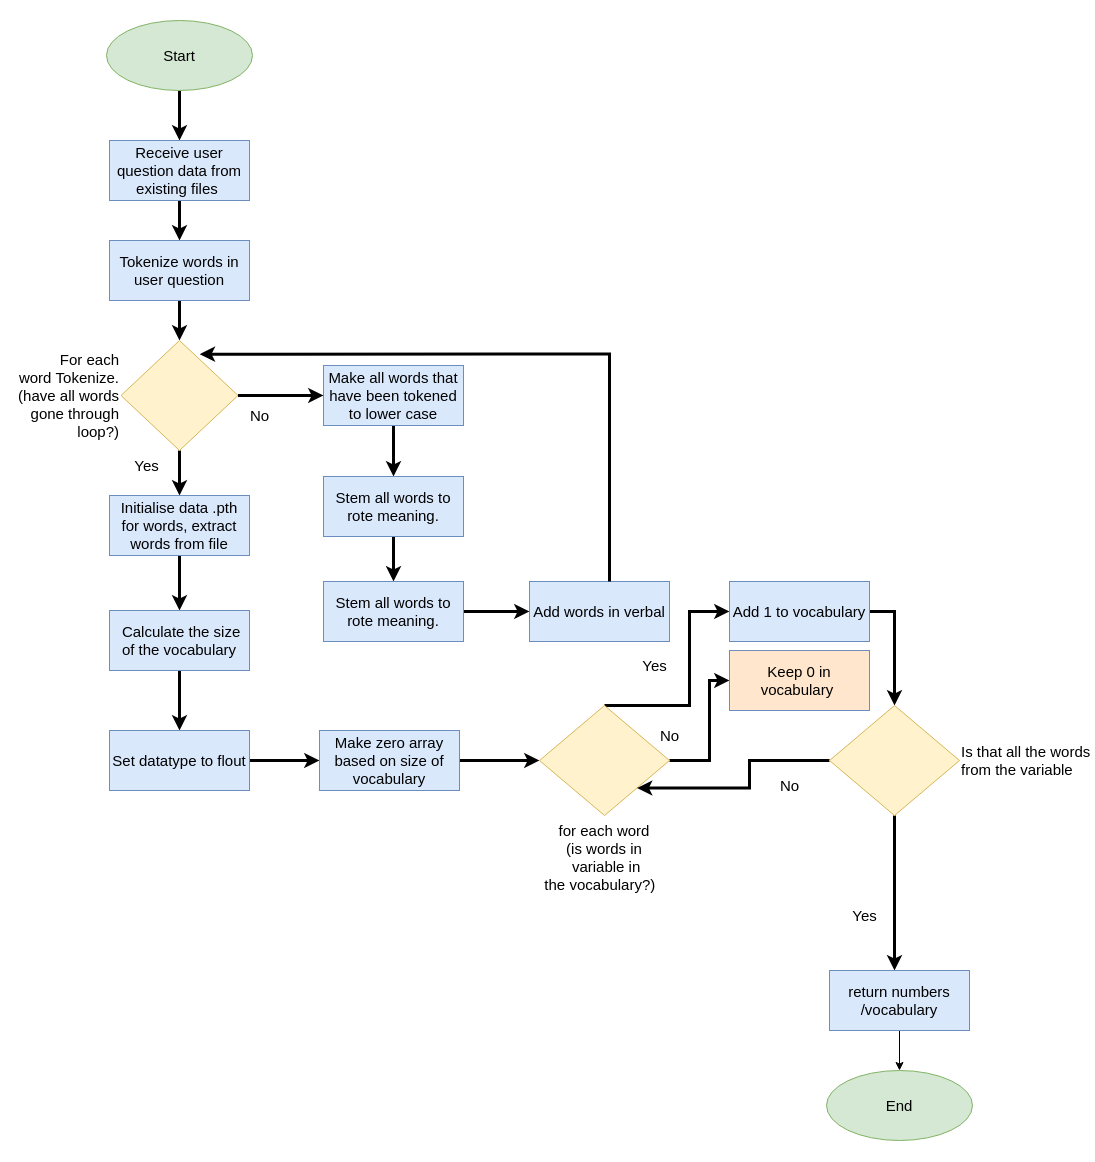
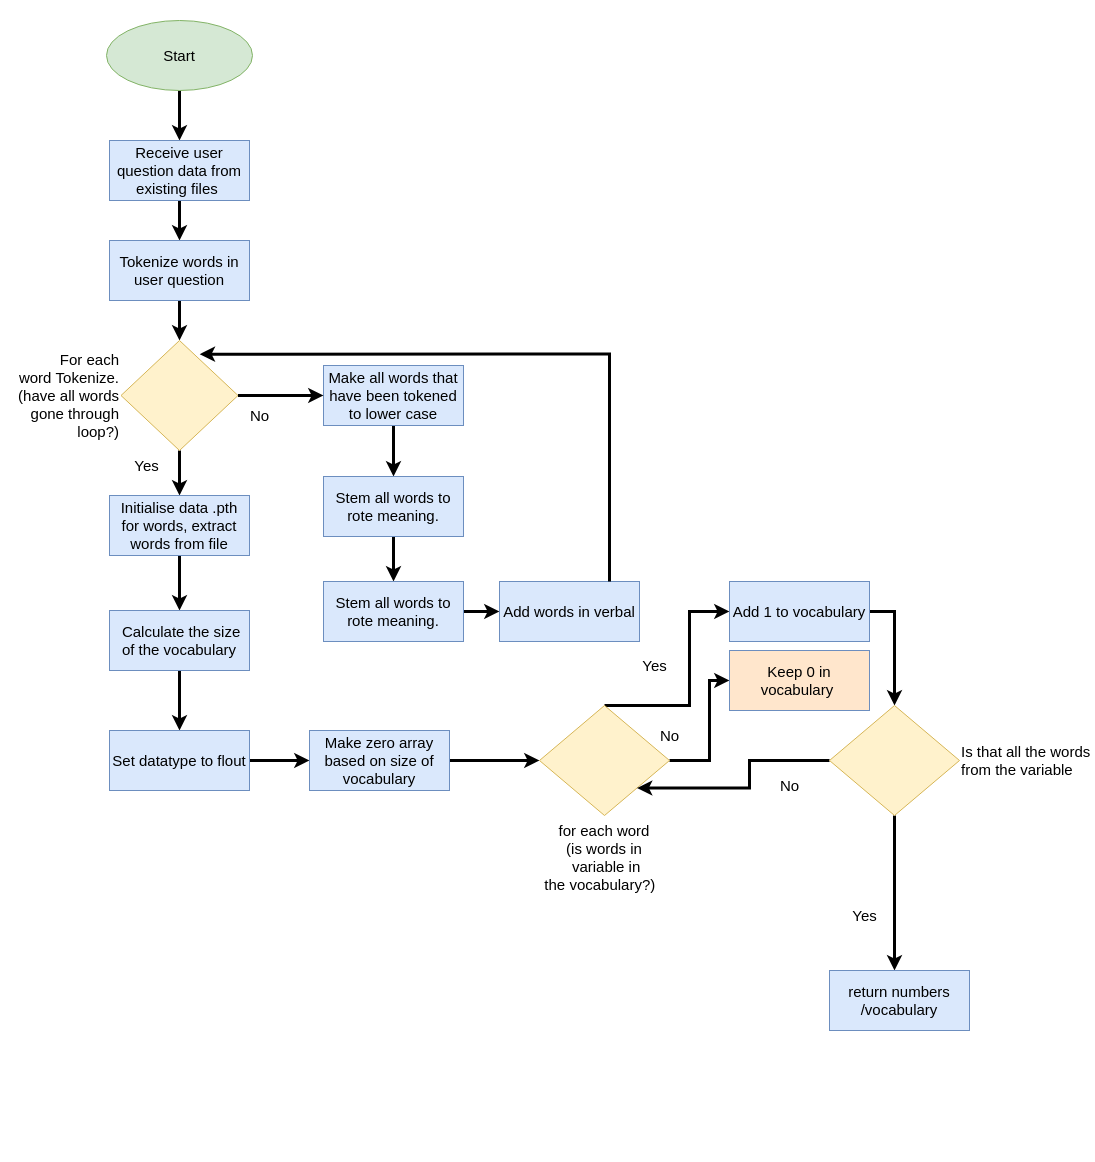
(600, 612) -> (570, 612)
(390, 761) -> (380, 761)
(900, 1047) -> none
(900, 1106) -> none
